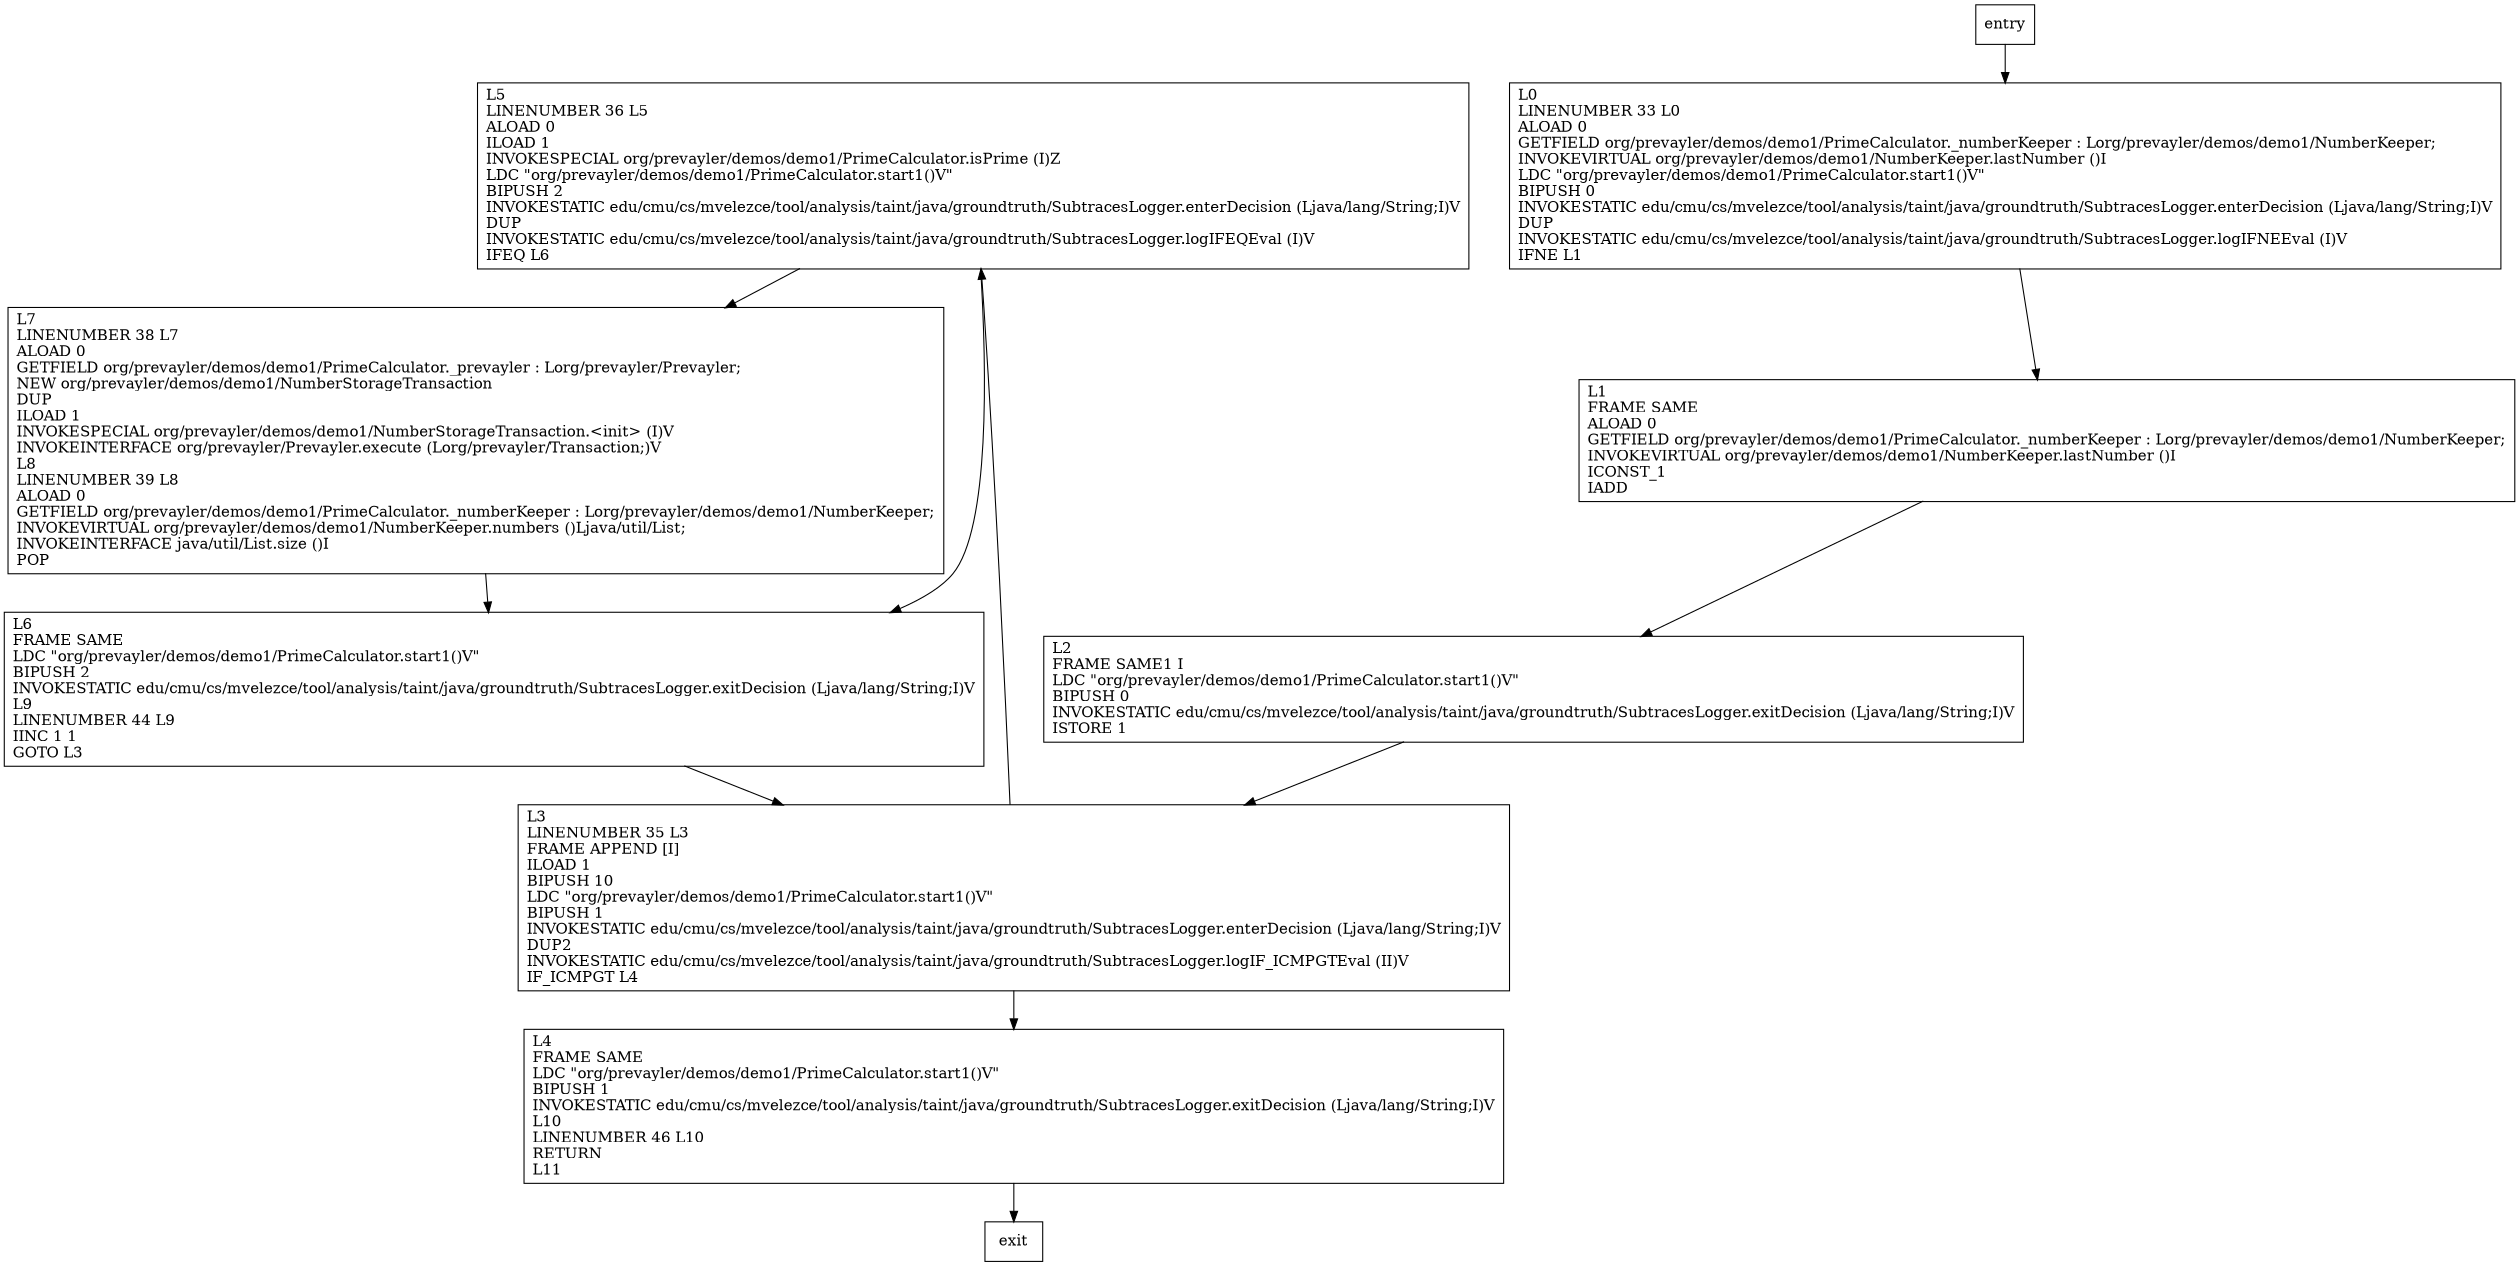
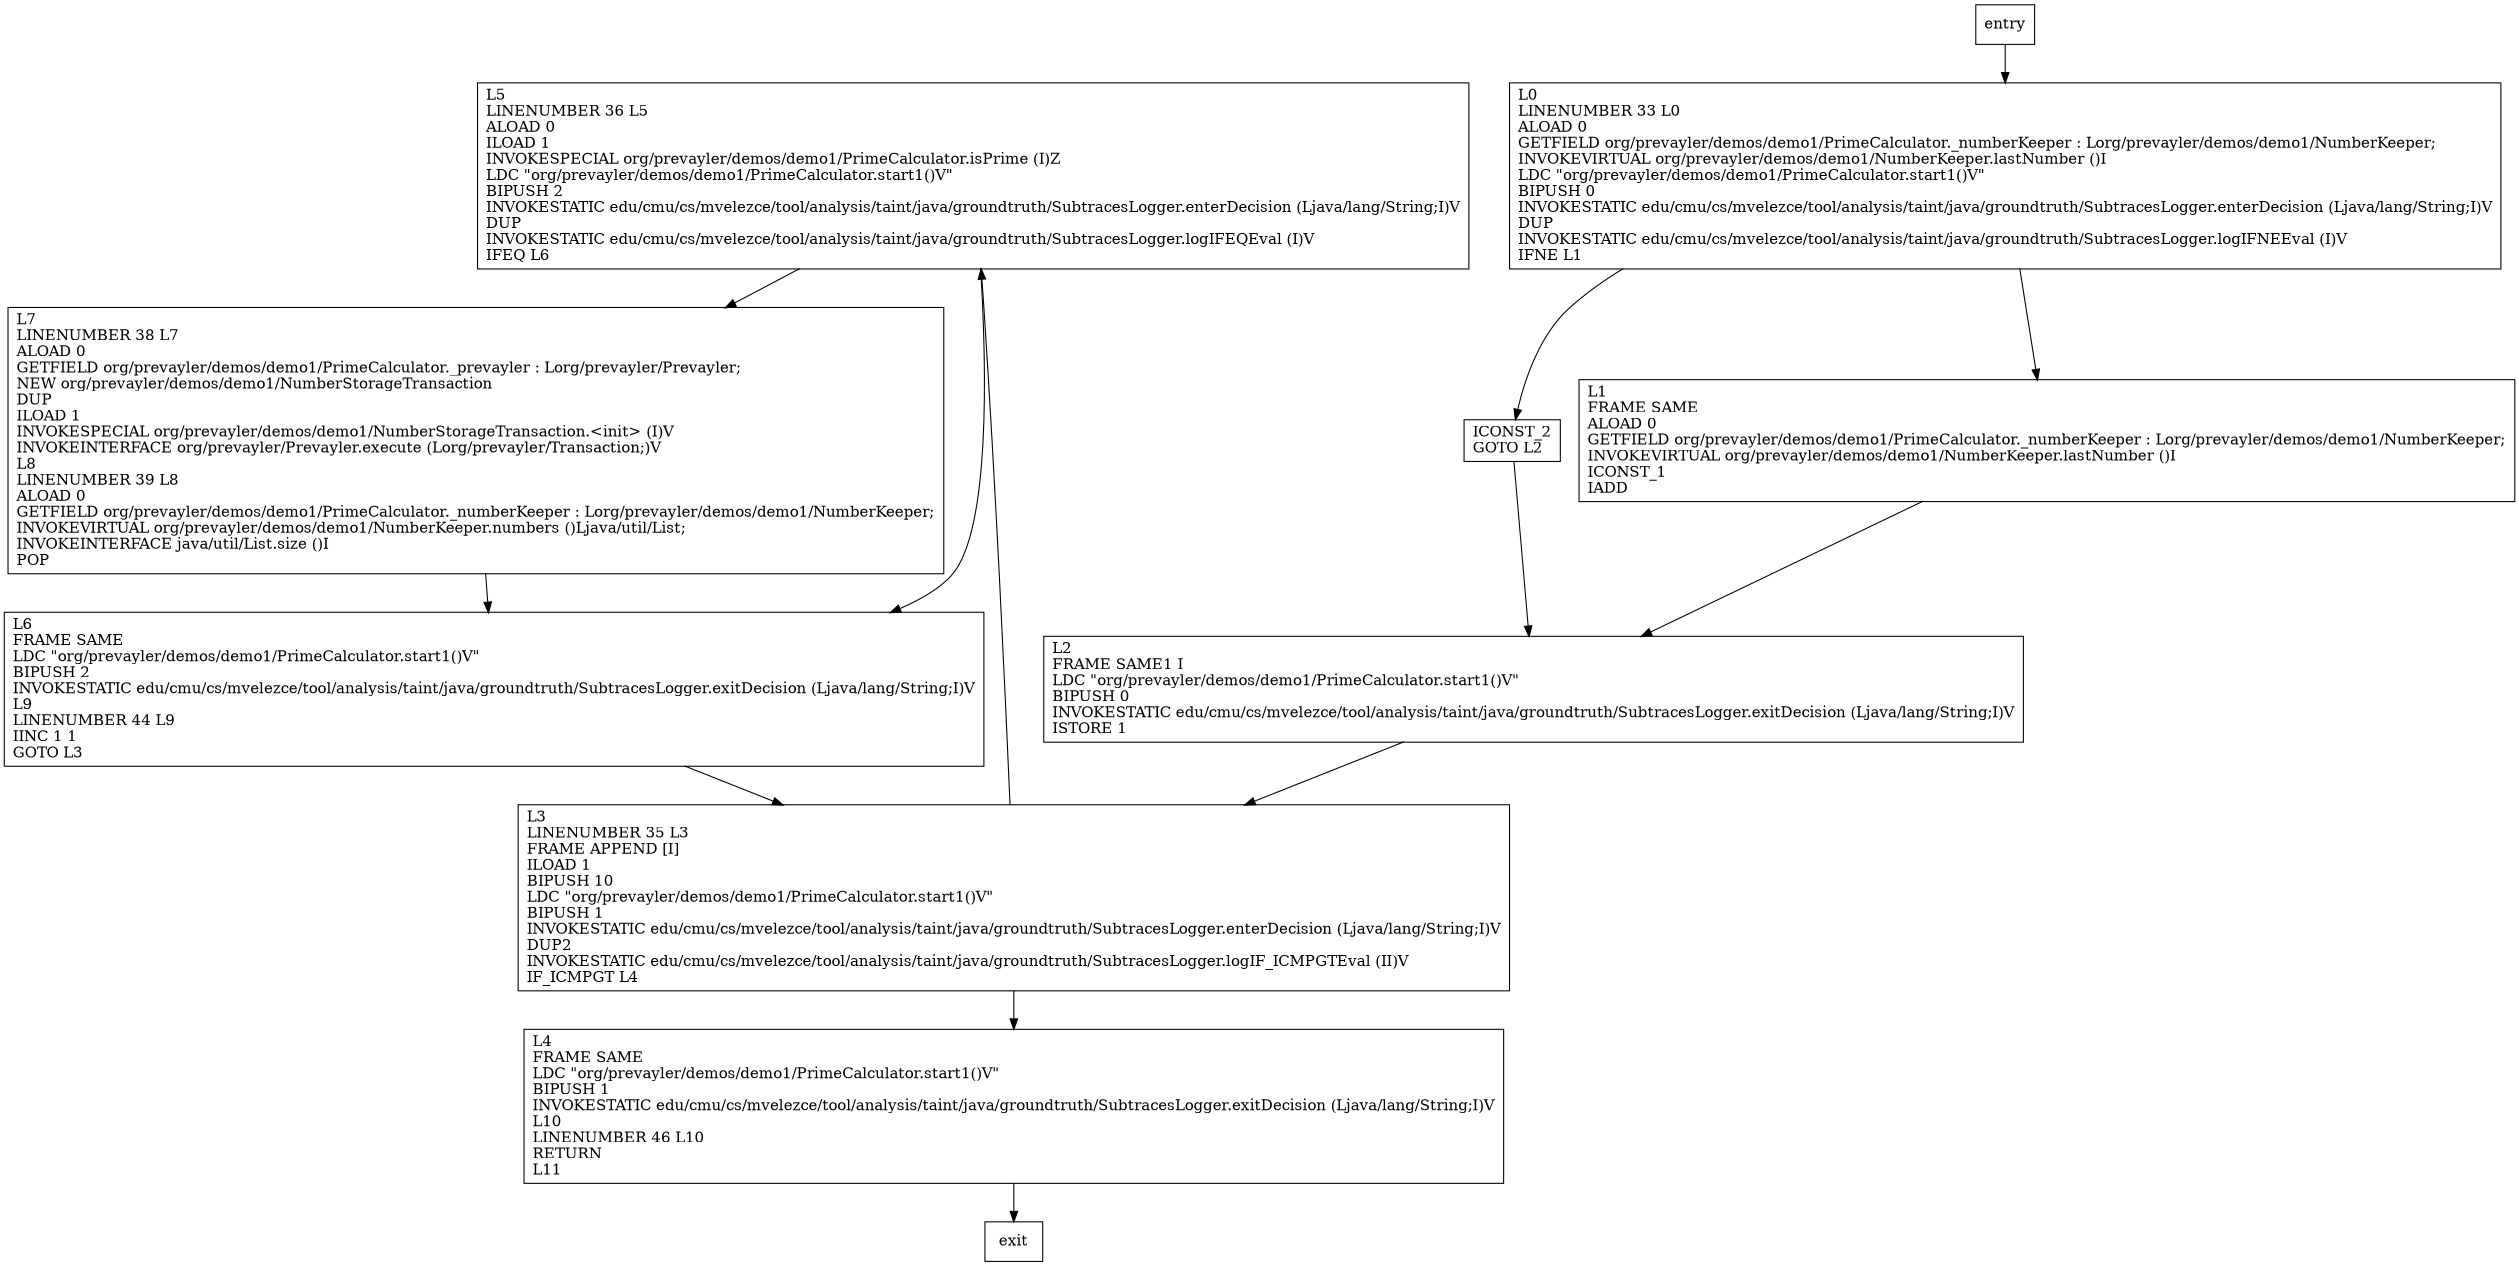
none -> (1512, 441)
